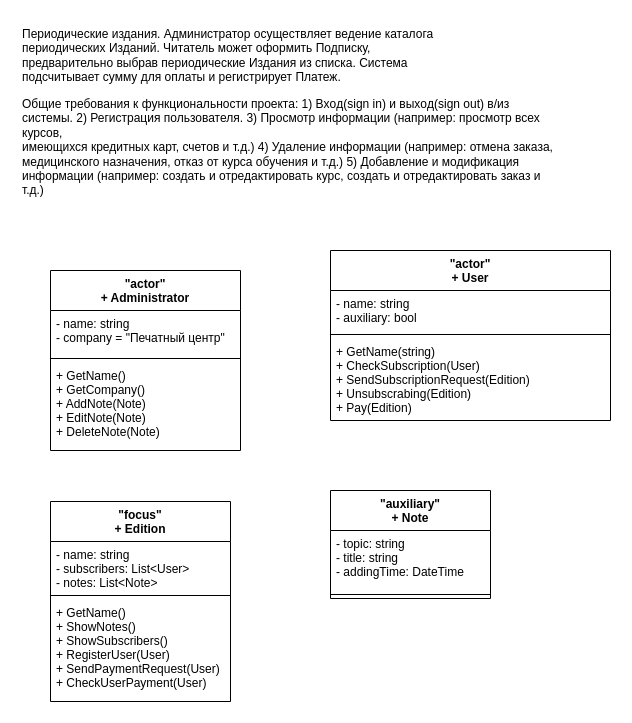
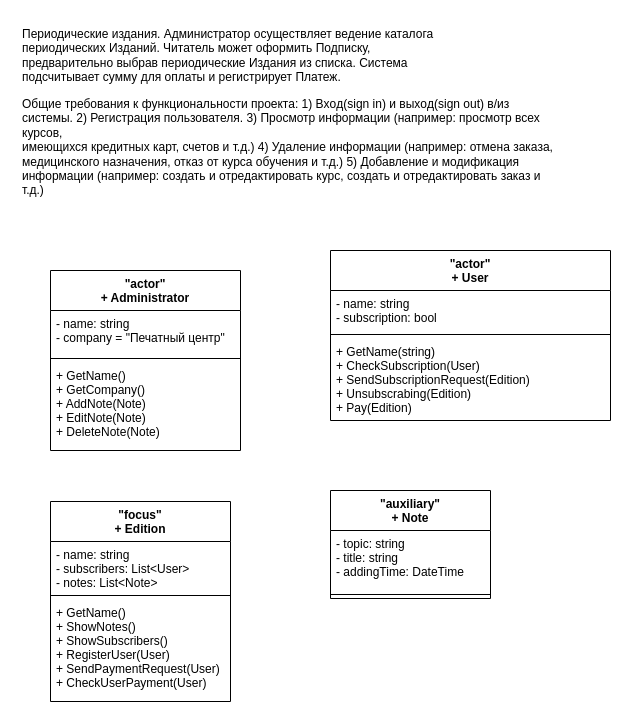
(377, 304) -> (377, 304)
